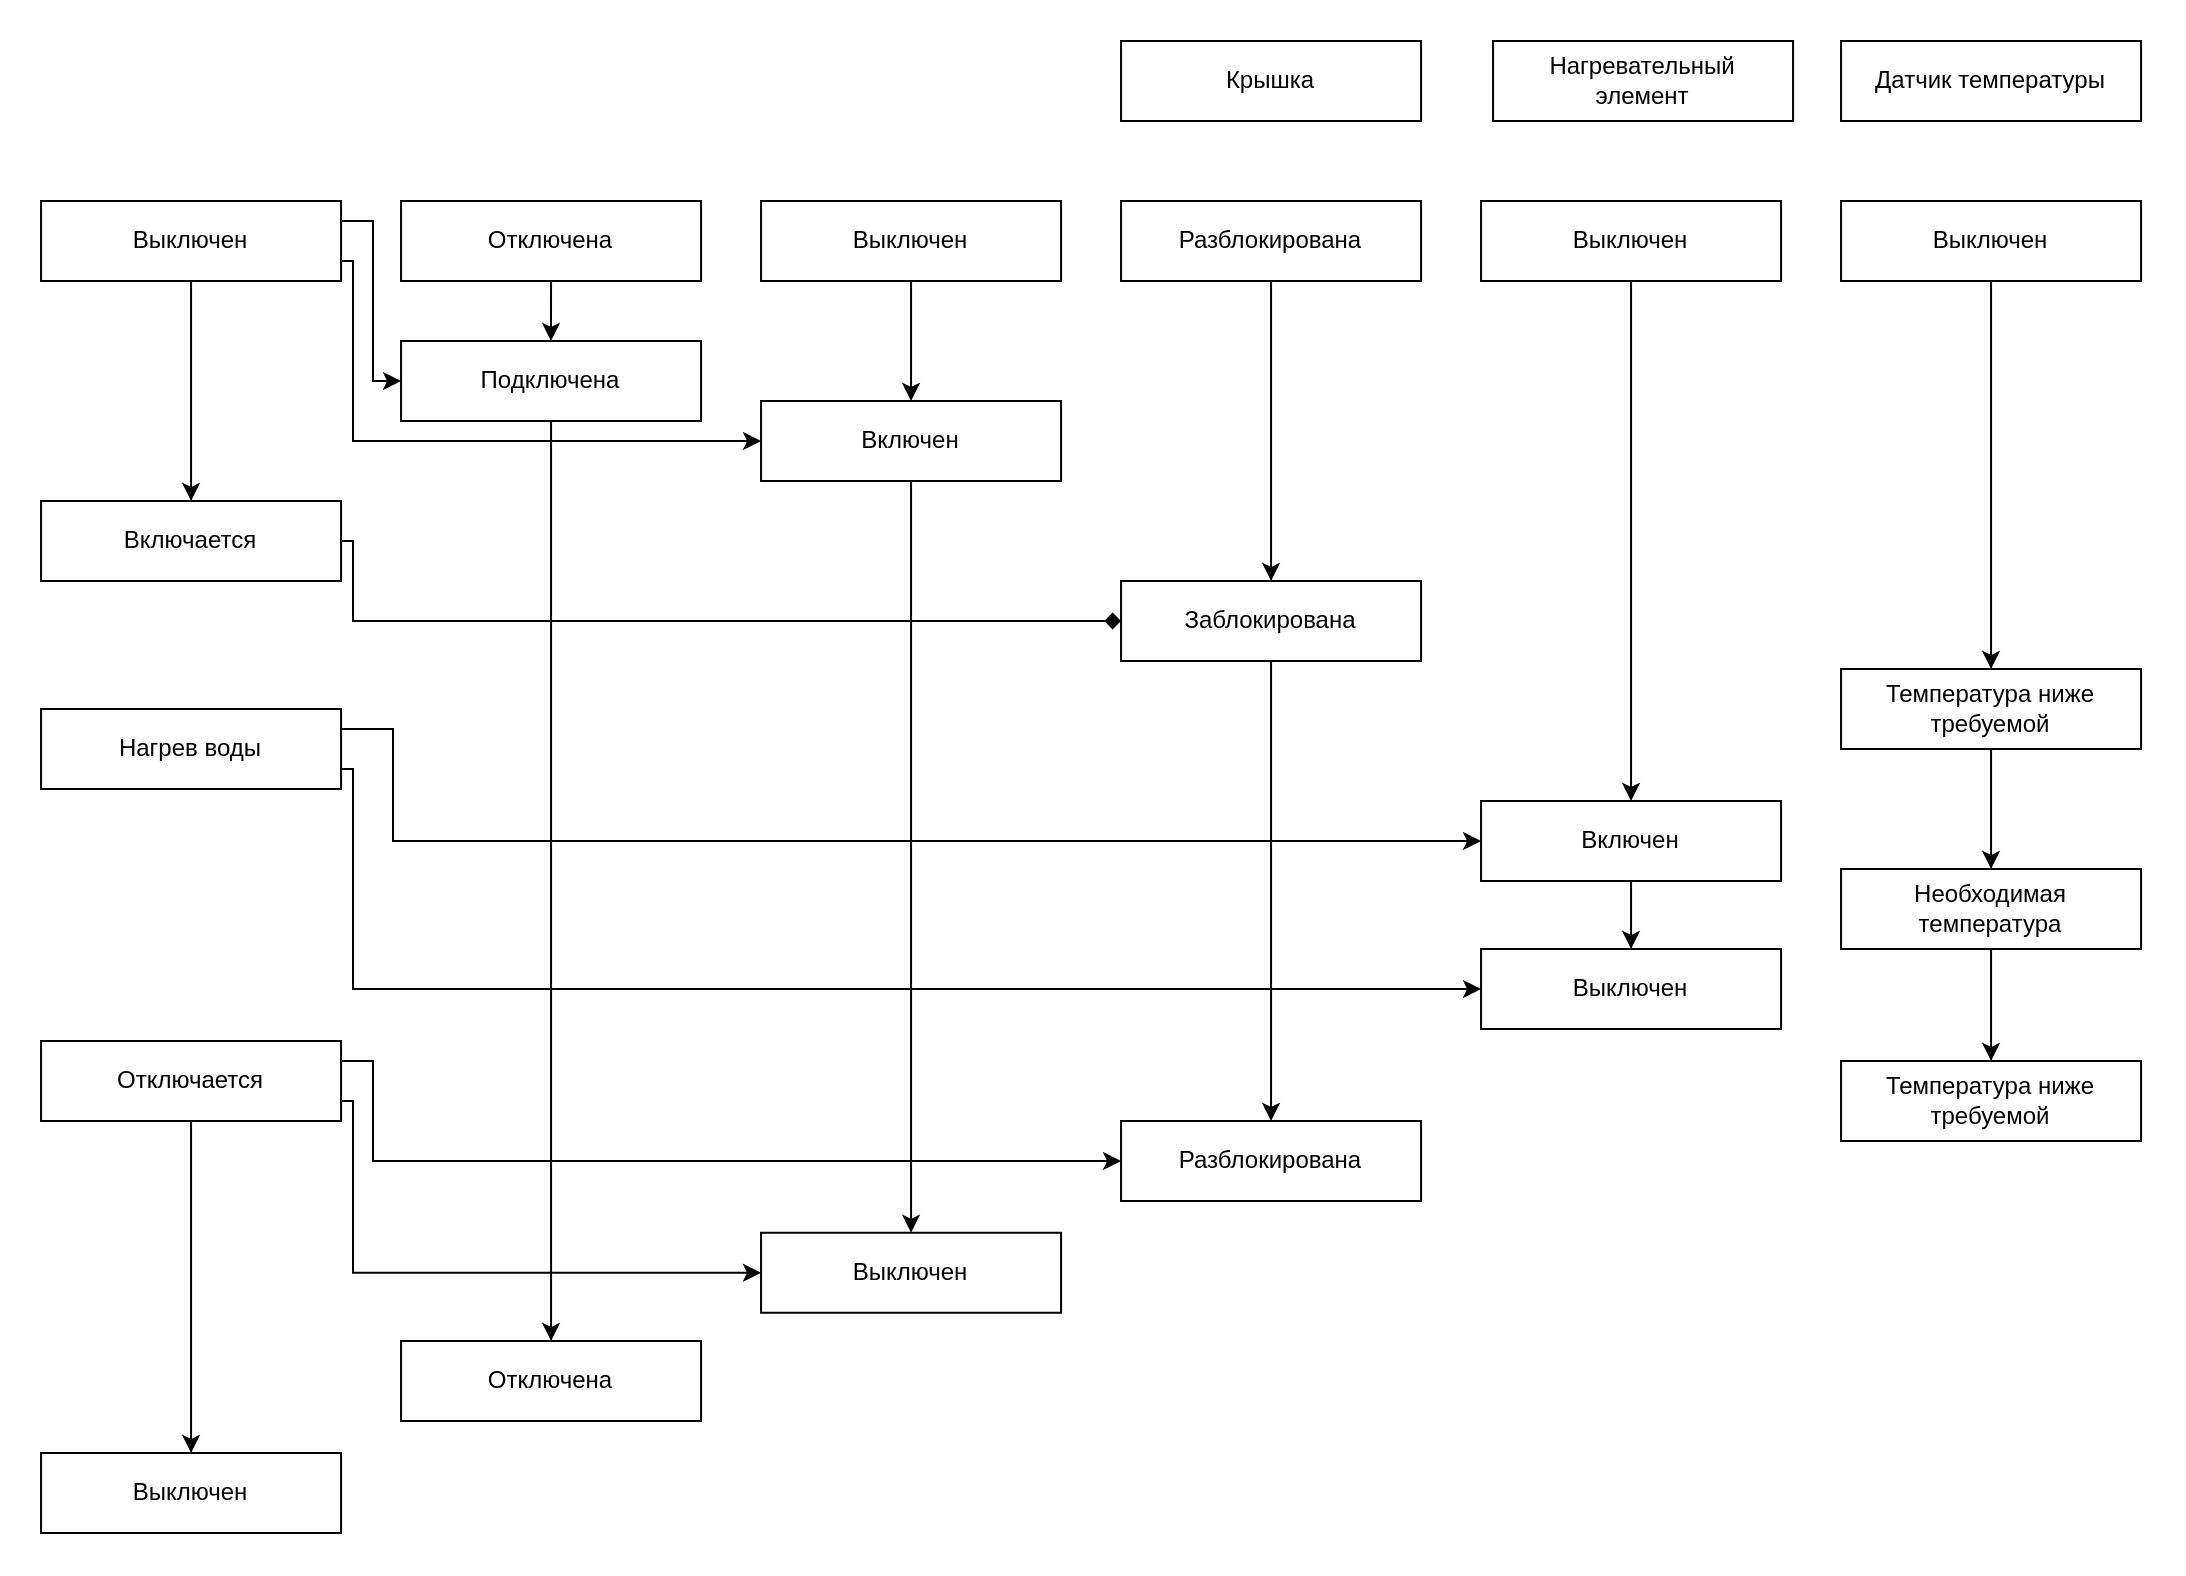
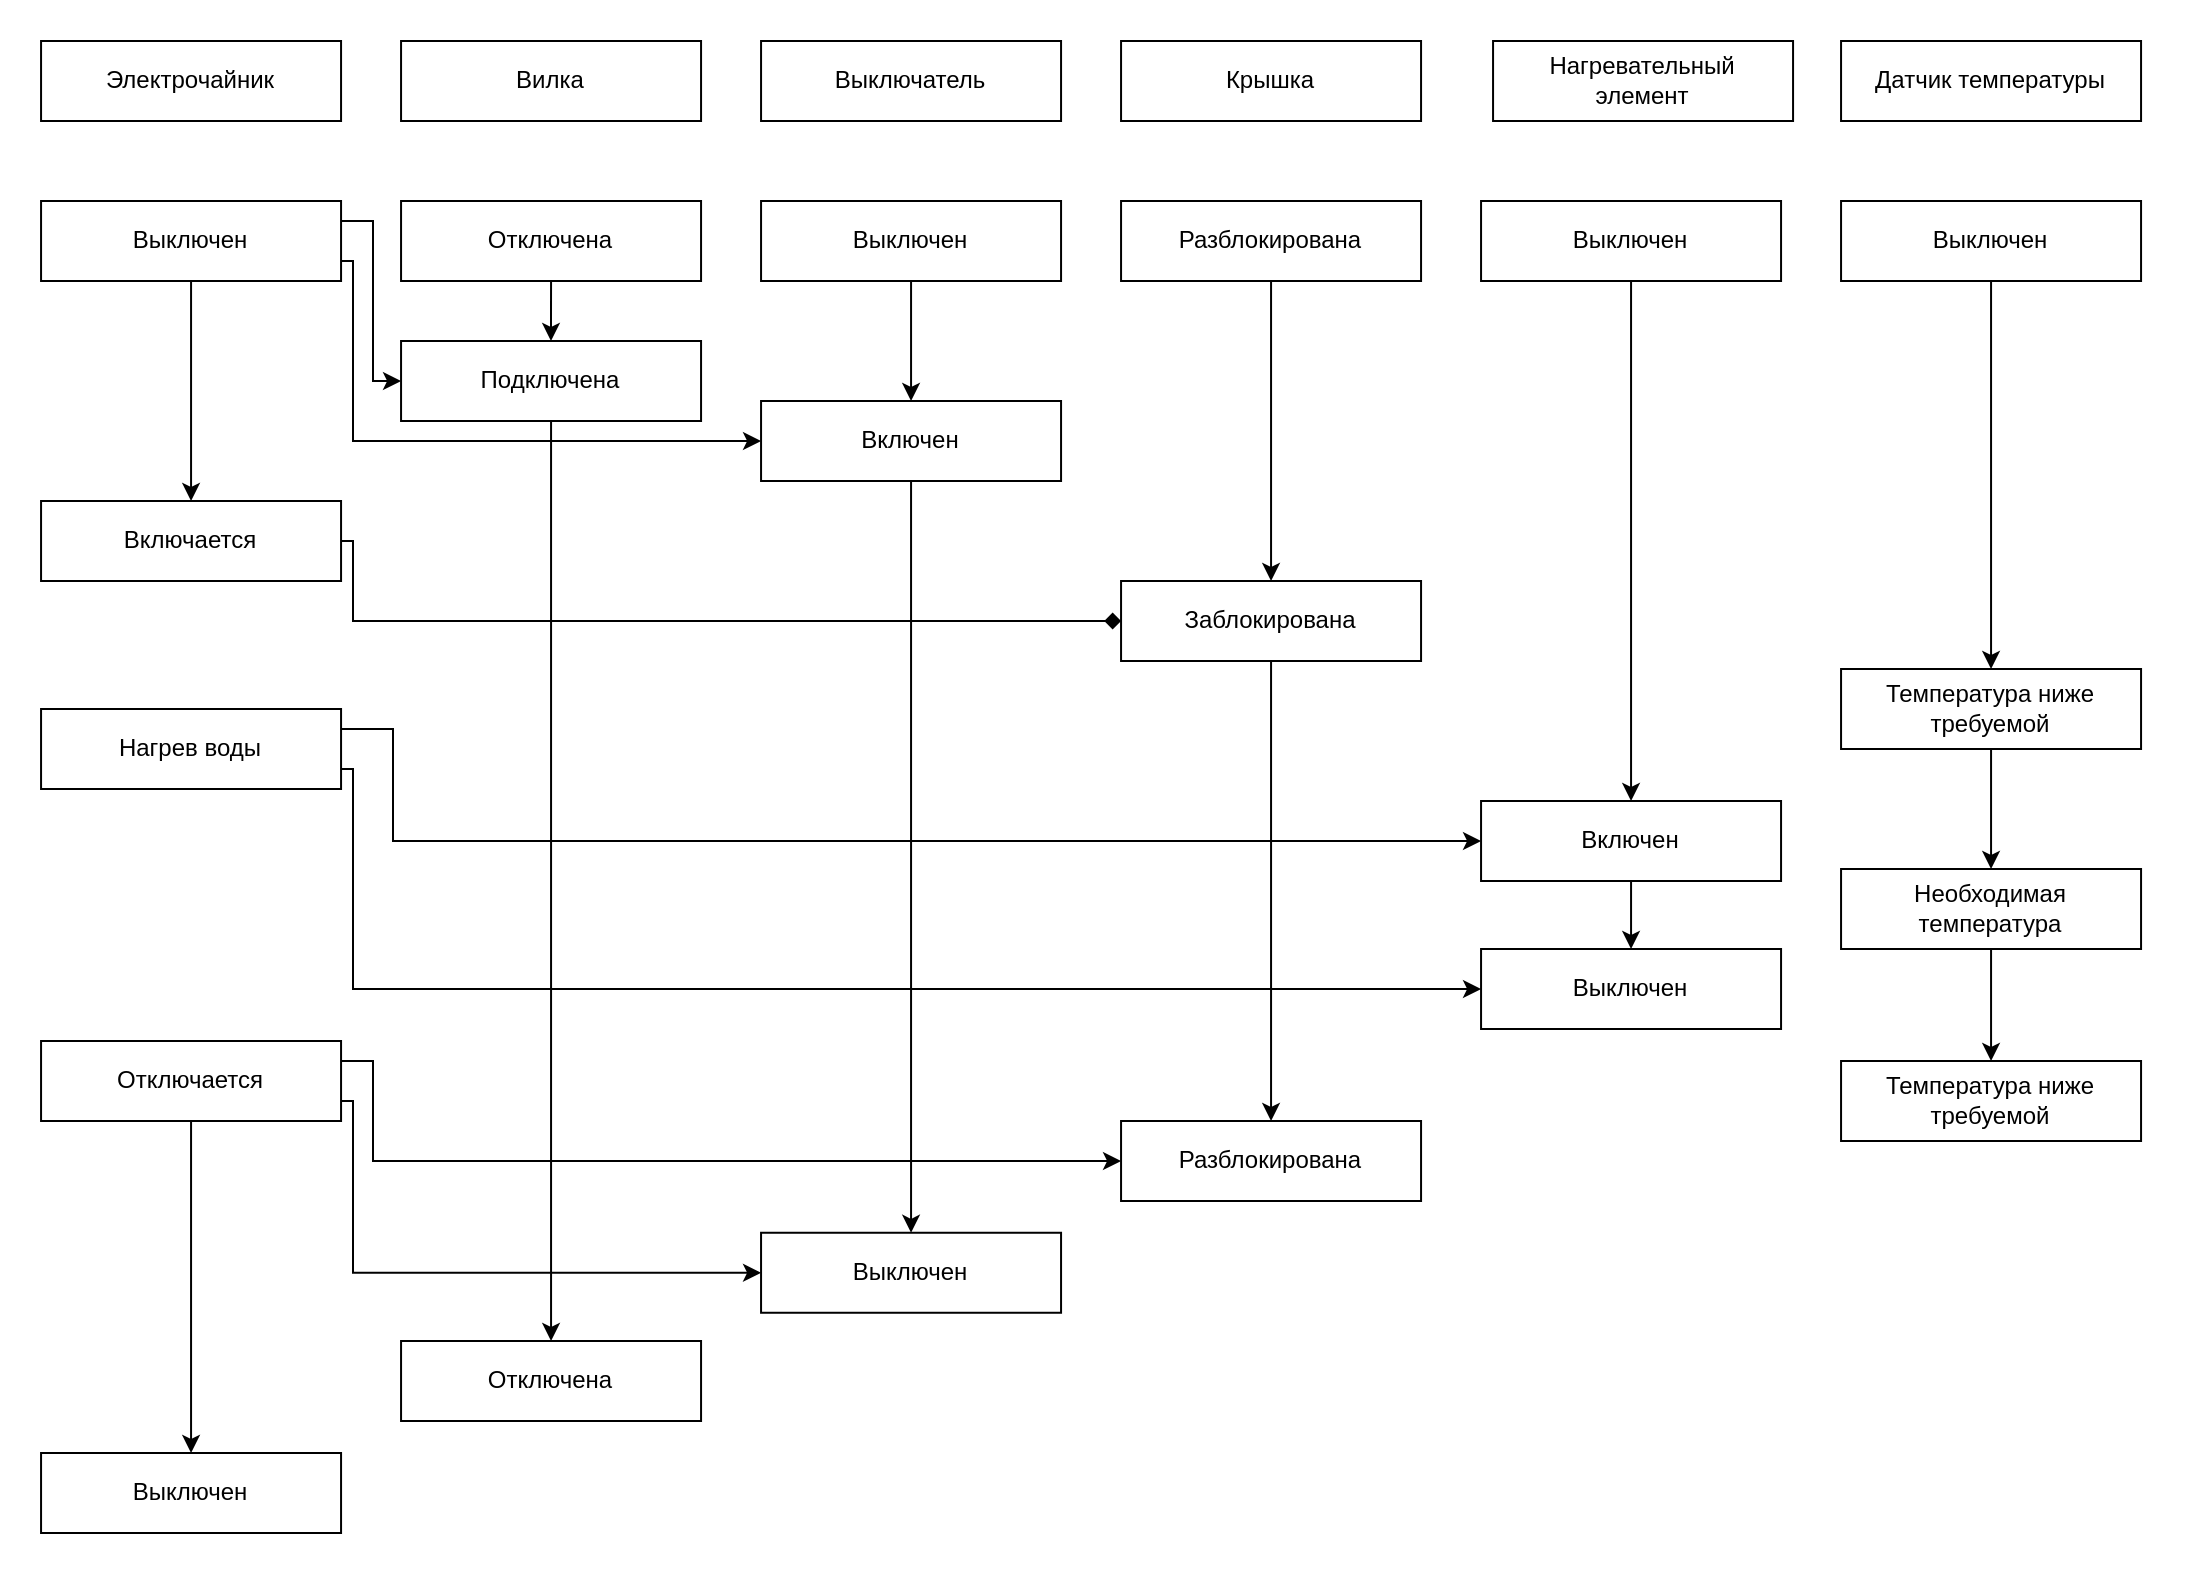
none -> (191, 81)
none -> (551, 81)
none -> (911, 81)
